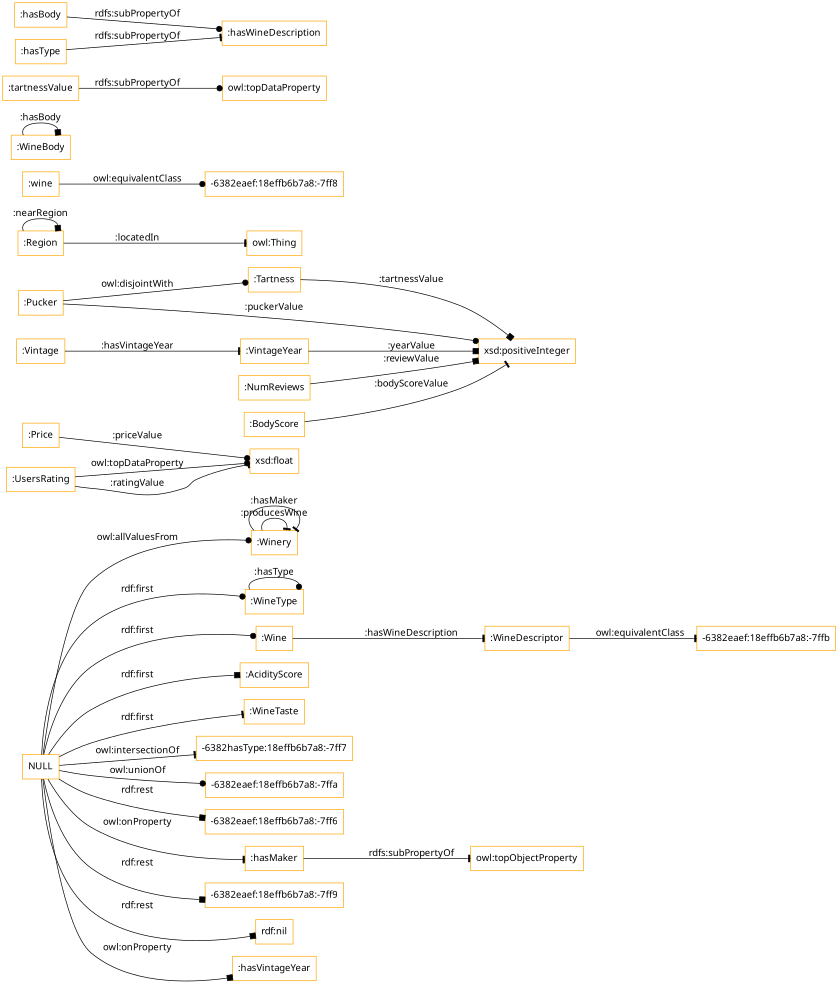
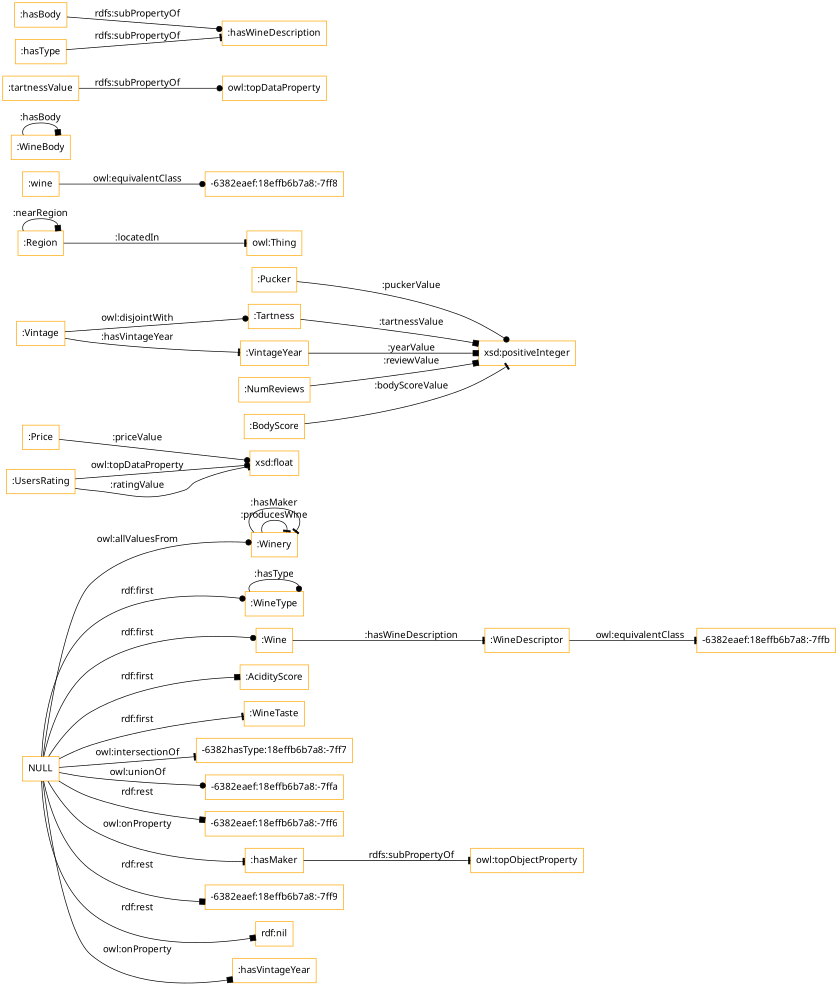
(153, 292) -> (154, 325)
